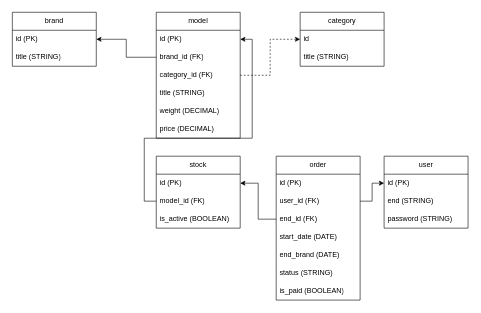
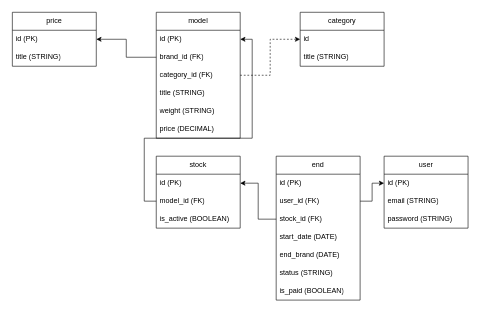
(54, 21) -> (54, 21)
(190, 111) -> (188, 111)
(318, 165) -> (318, 165)
(411, 201) -> (413, 201)
(300, 219) -> (304, 219)
